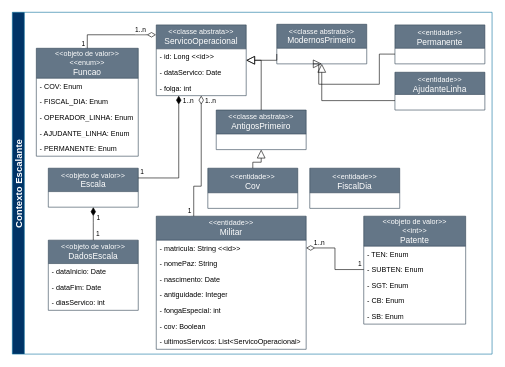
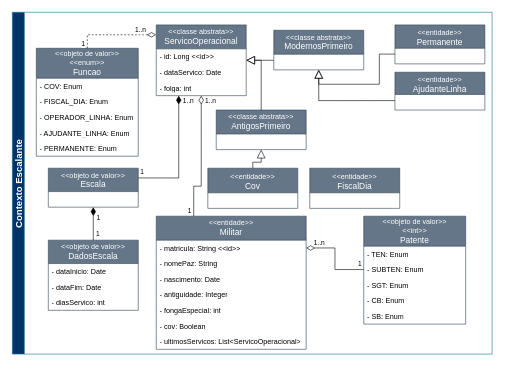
(111, 35) -> (111, 35)
(322, 44) -> (319, 50)
